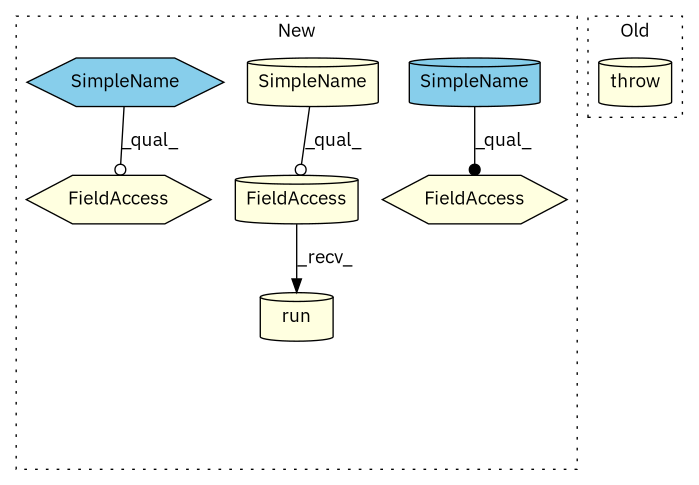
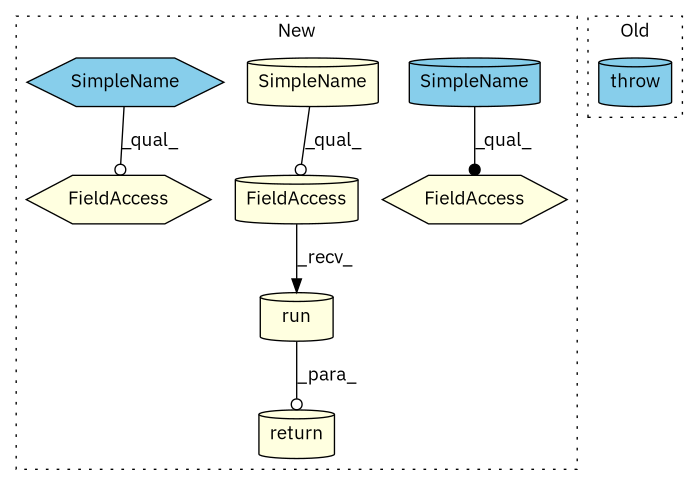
(635, 82) -> (635, 82)
none -> (297, 434)
